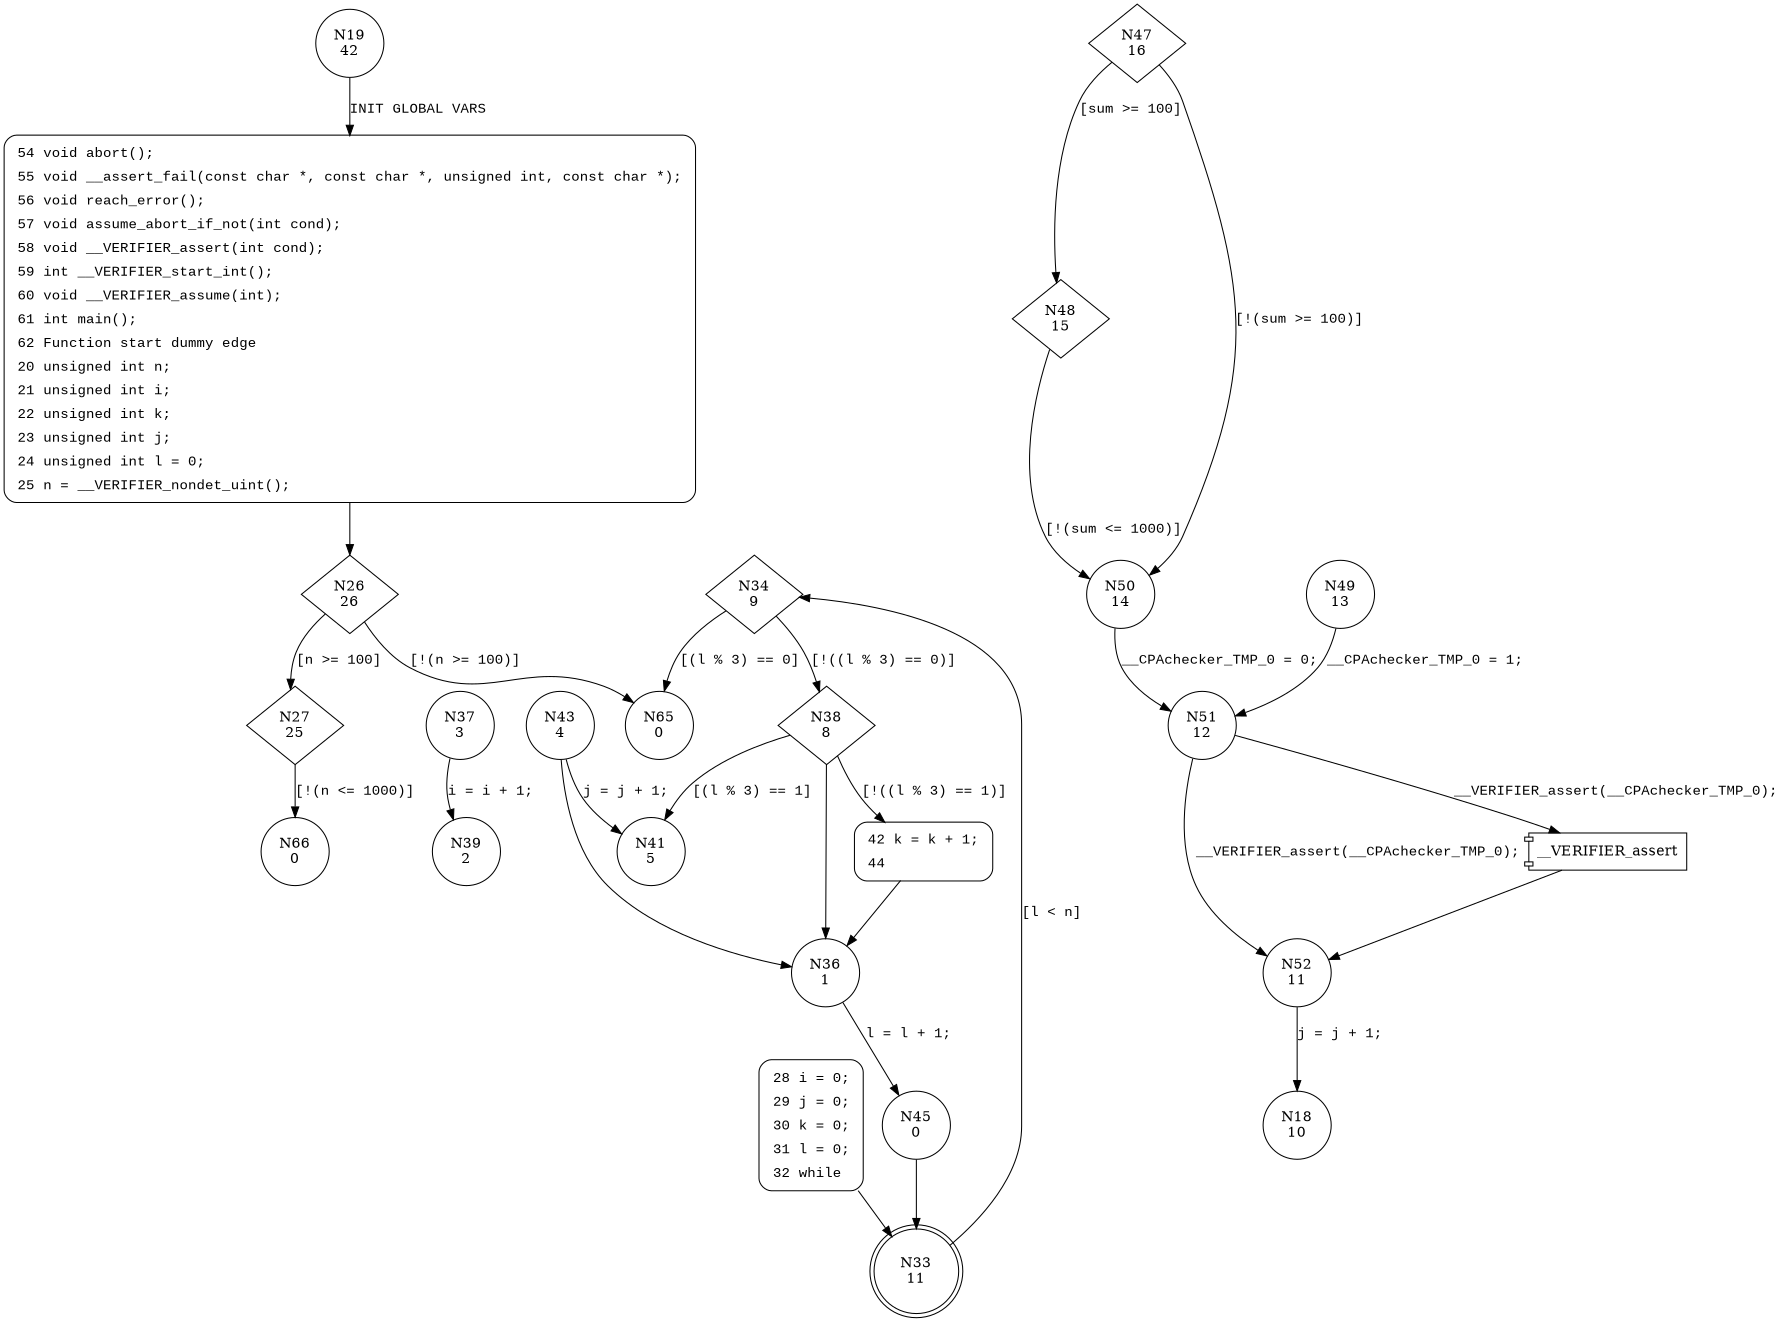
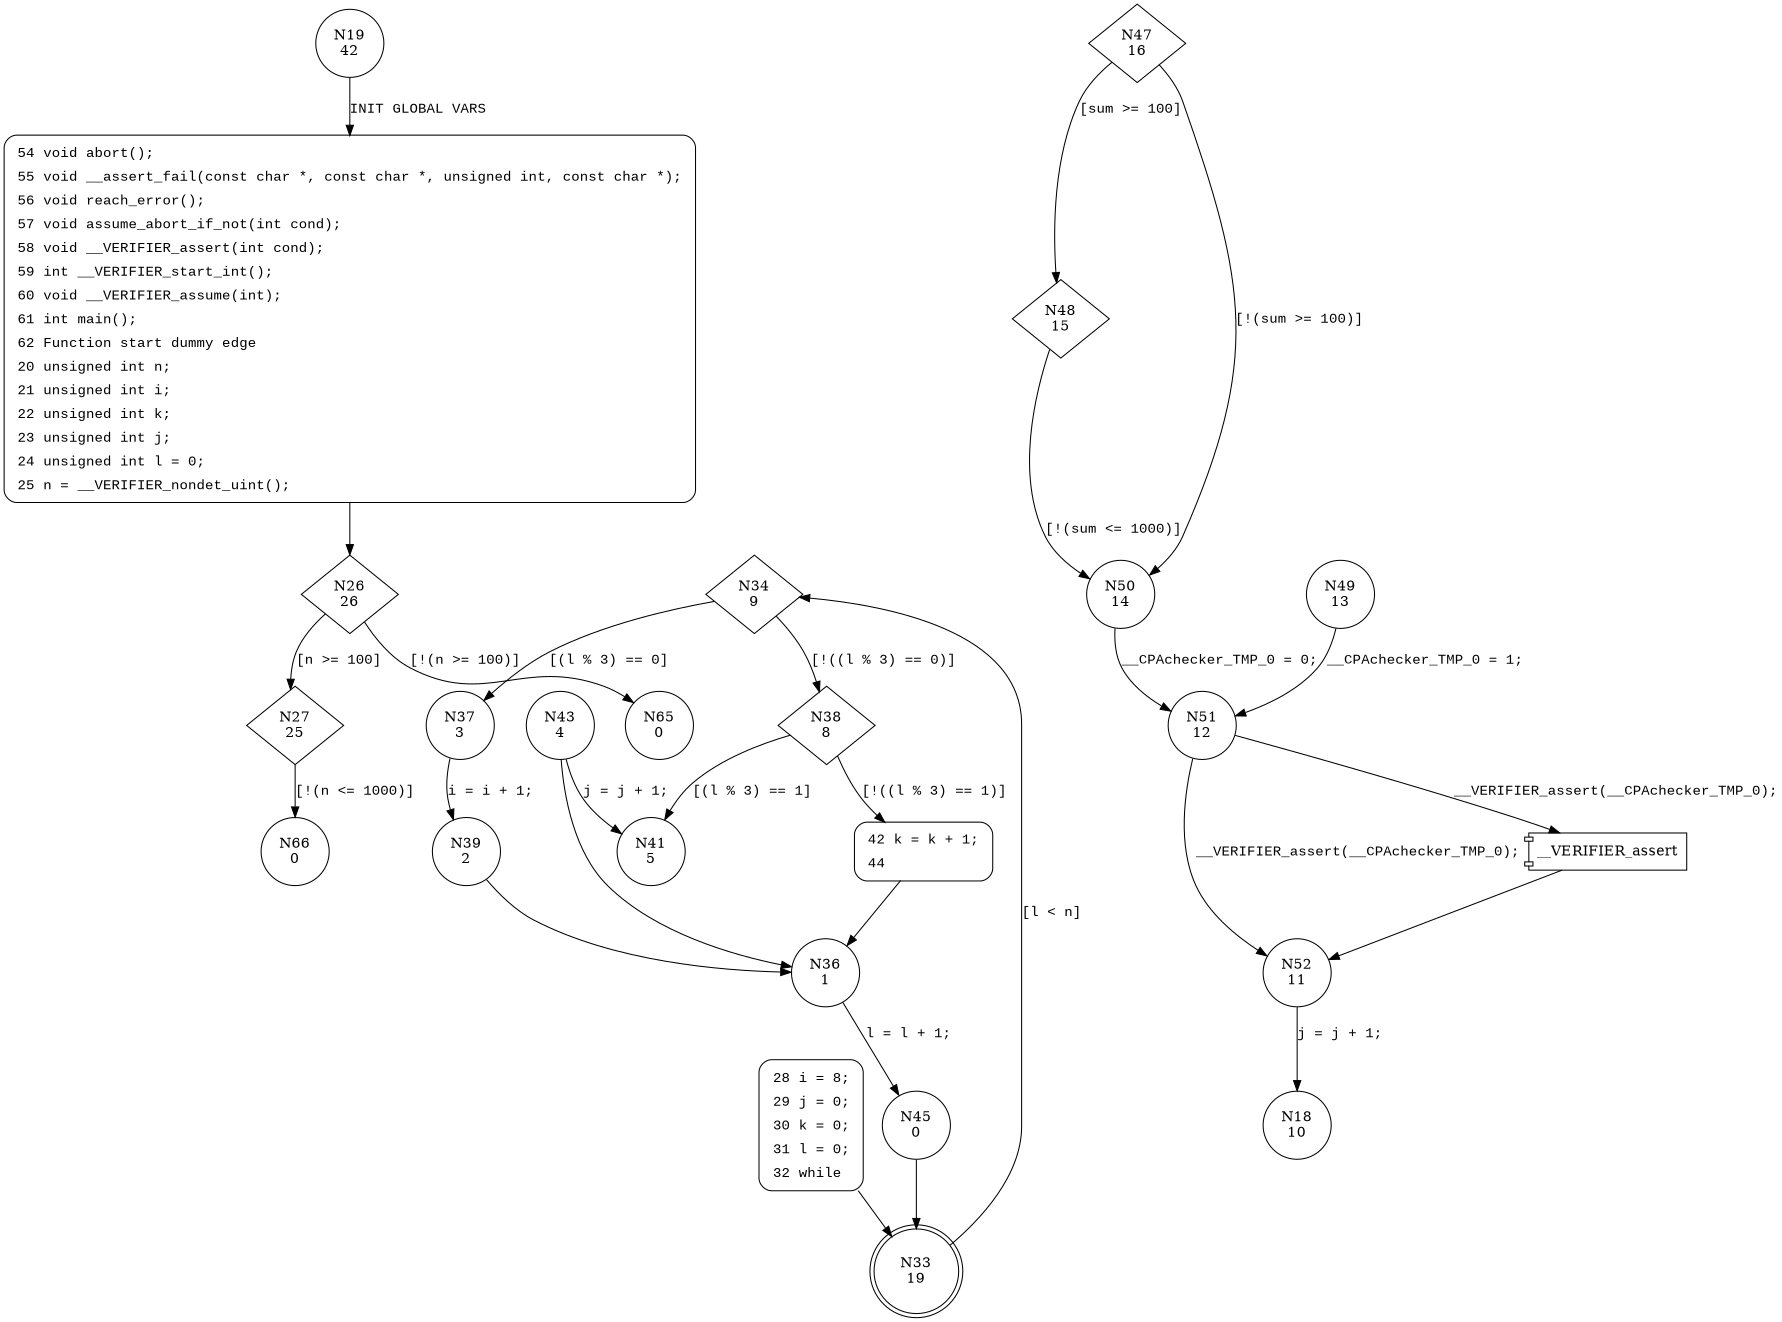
(690, 640) -> (596, 632)
(826, 846) -> (624, 952)
(825, 1078) -> (825, 1078)
(916, 1271) -> (916, 1271)
